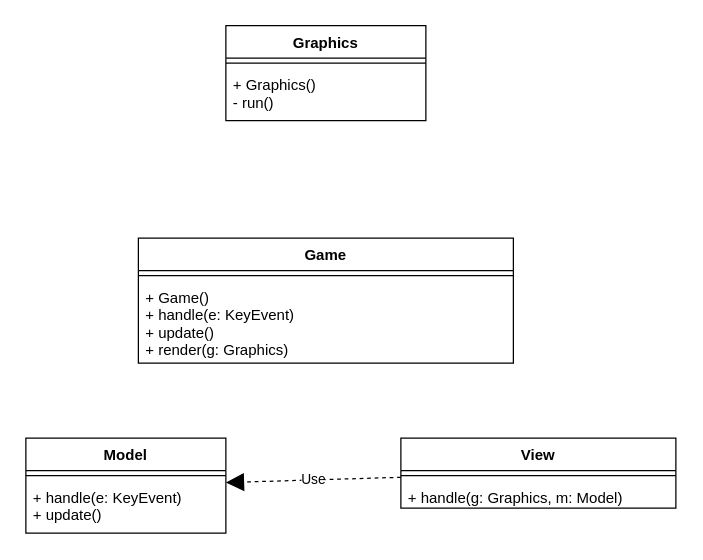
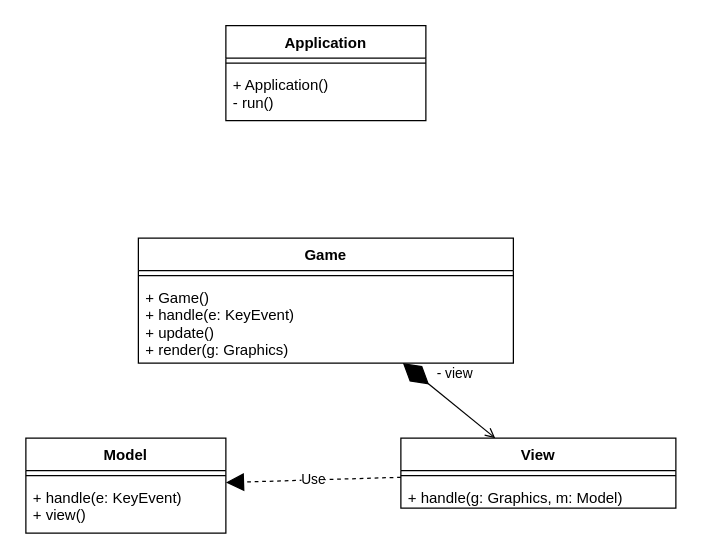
(325, 43) -> (325, 43)
(279, 85) -> (288, 85)
none -> (461, 410)
(113, 498) -> (113, 498)
